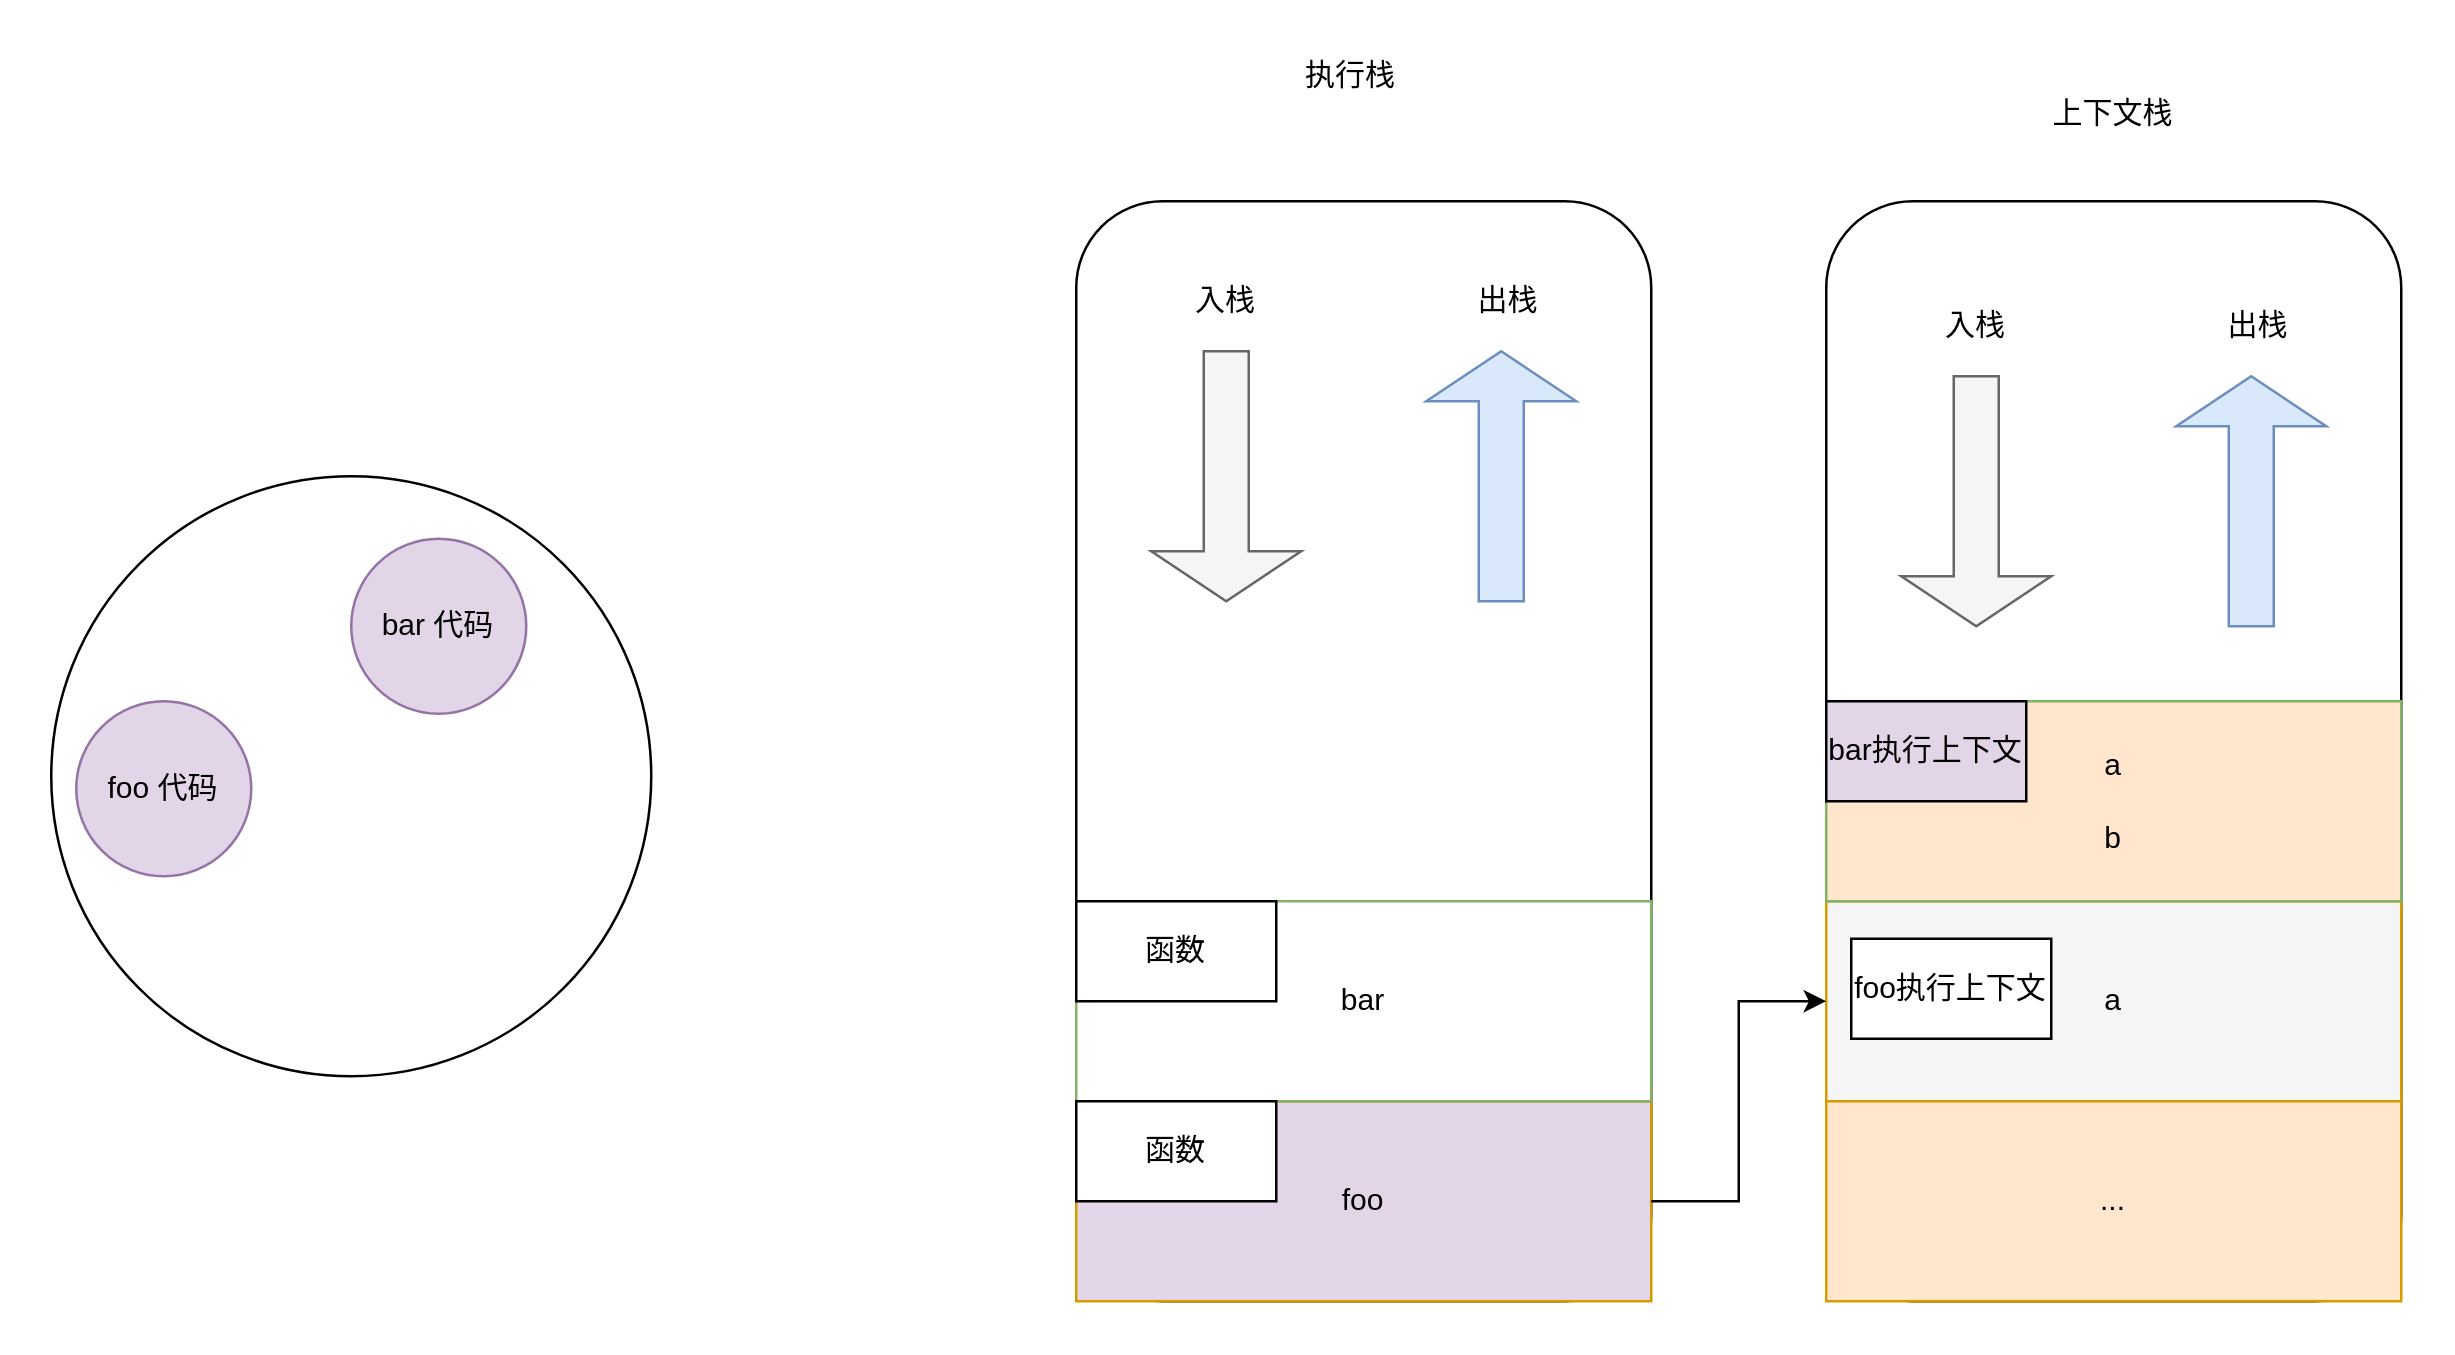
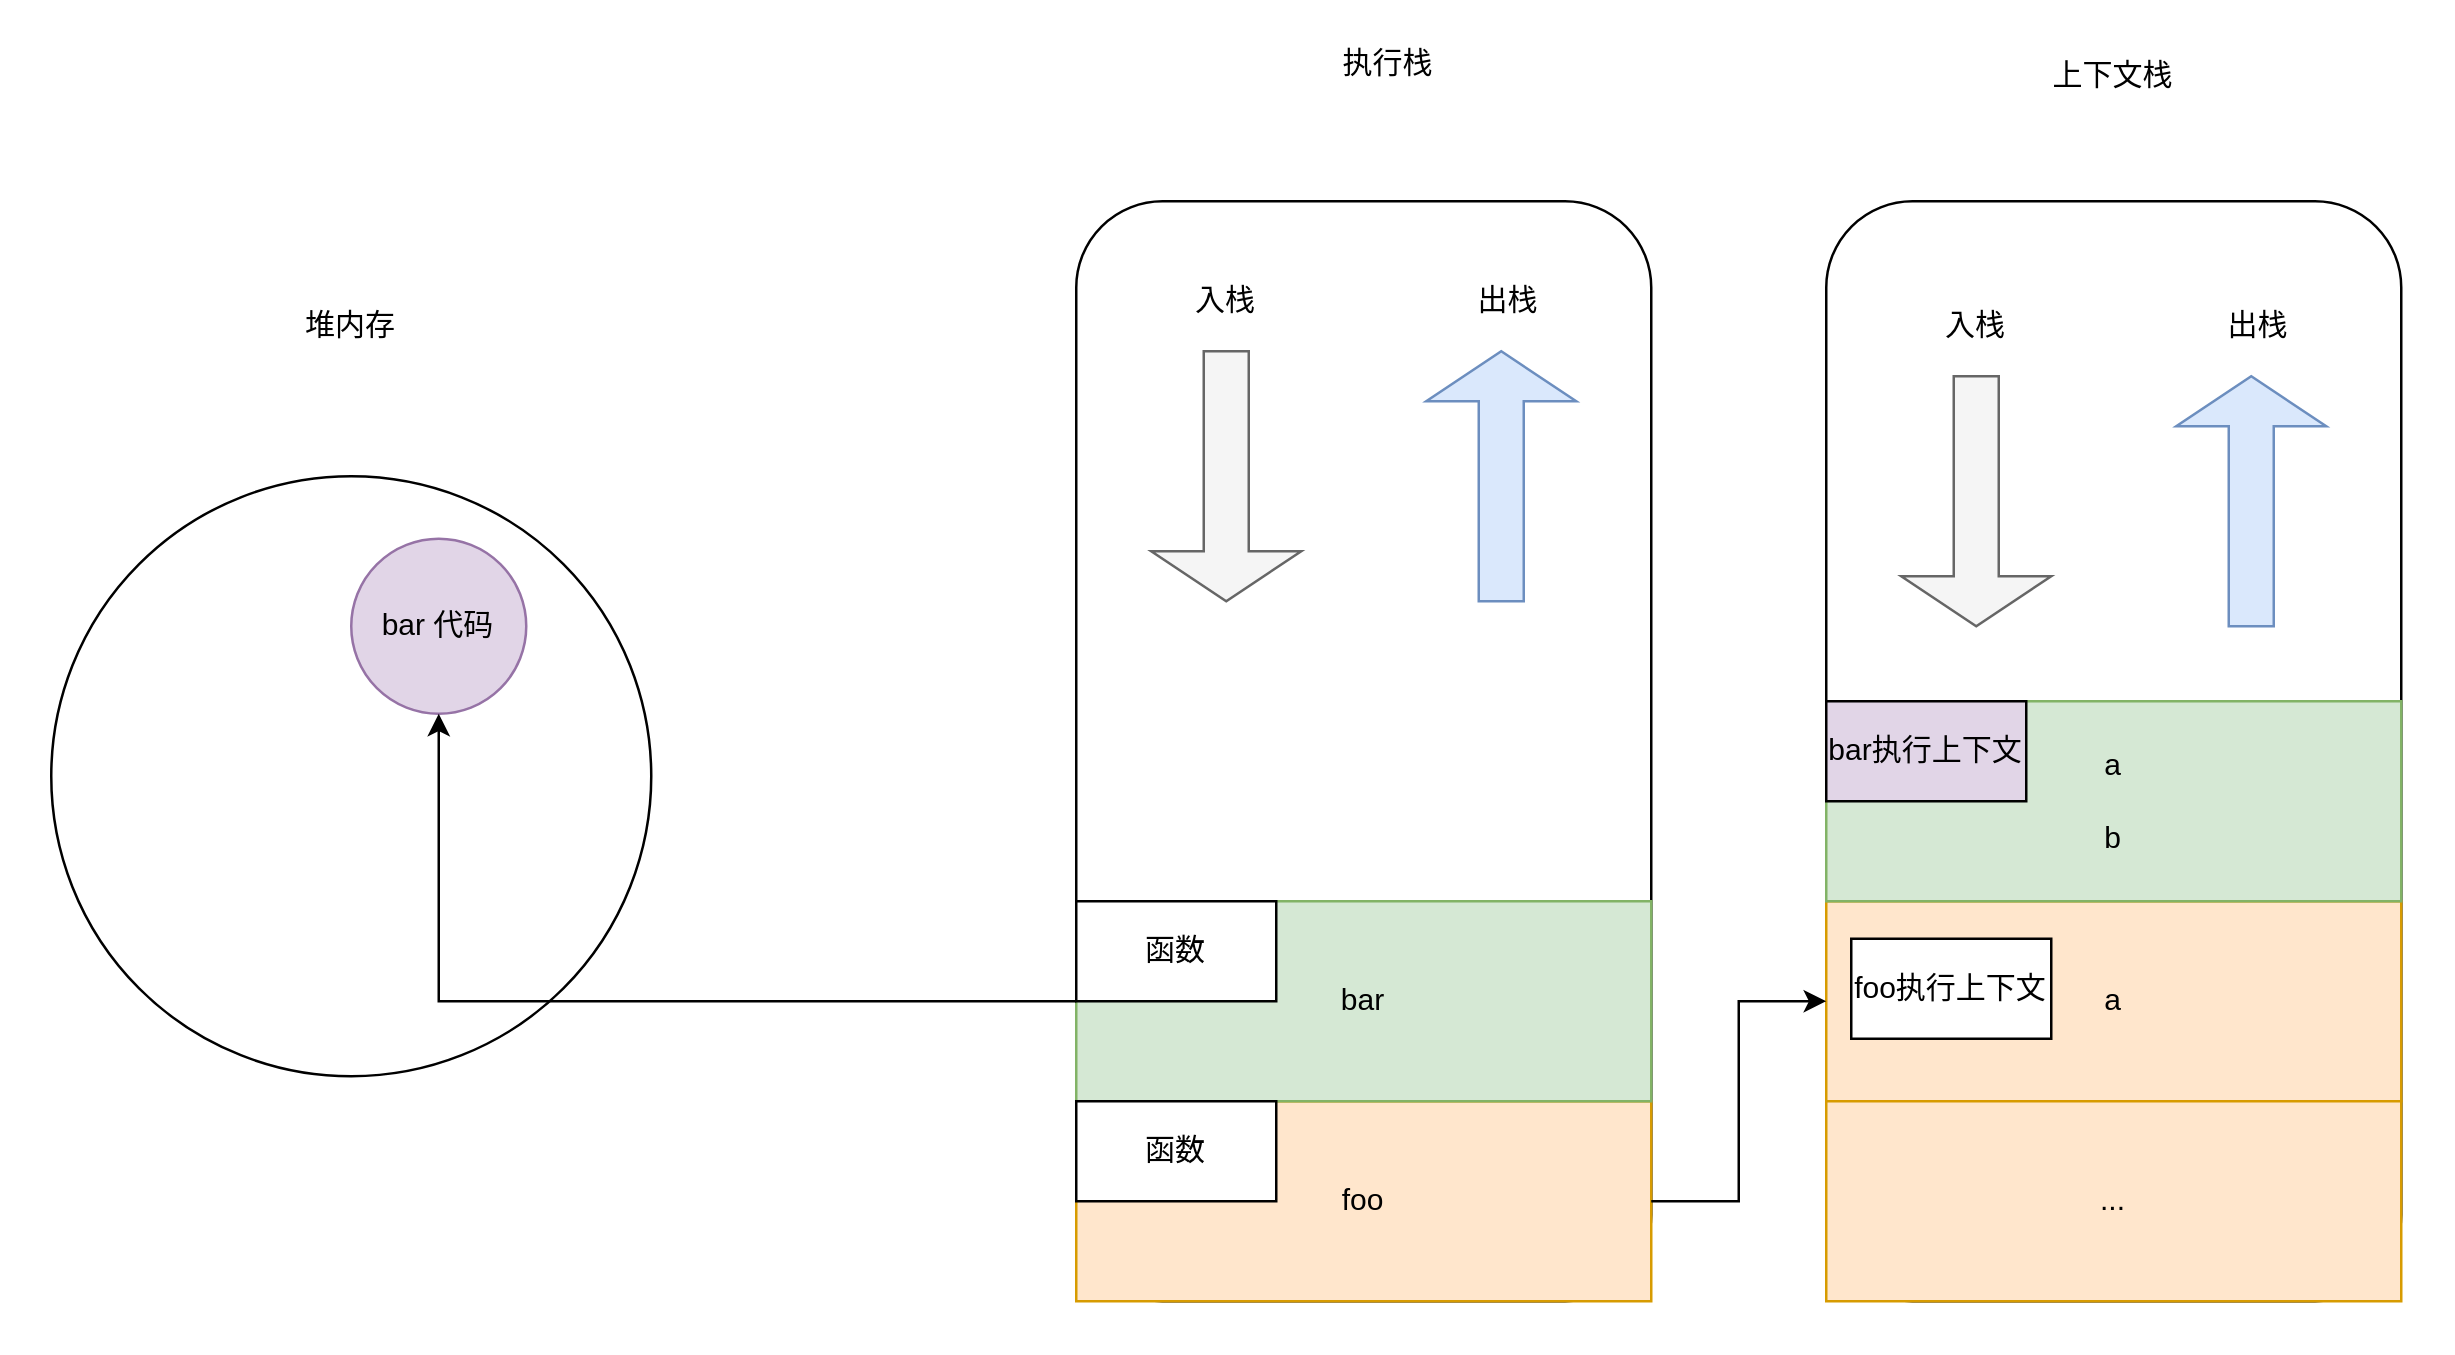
(1351, 76) -> (1389, 64)
(2114, 114) -> (2114, 76)
none -> (351, 326)
(164, 789) -> none
(2114, 801) -> (2114, 801)
none -> (622, 1001)
(1364, 1001) -> (1364, 1001)
(2114, 1001) -> (2114, 1001)
(1364, 1201) -> (1364, 1201)
